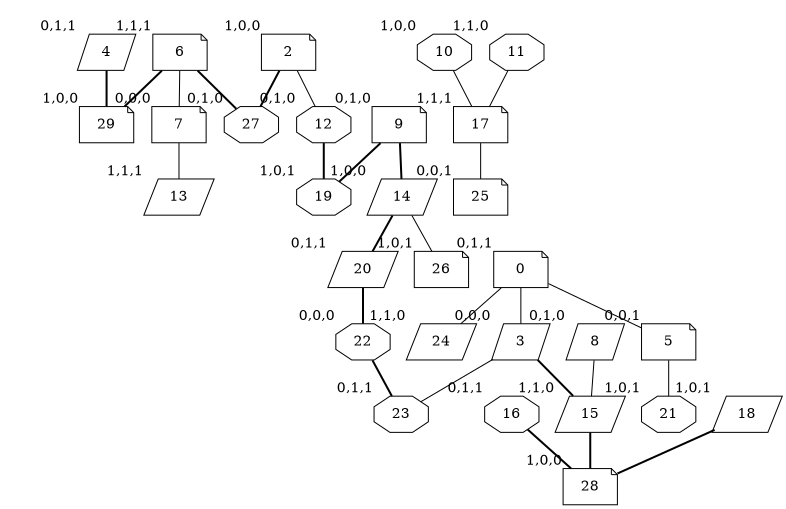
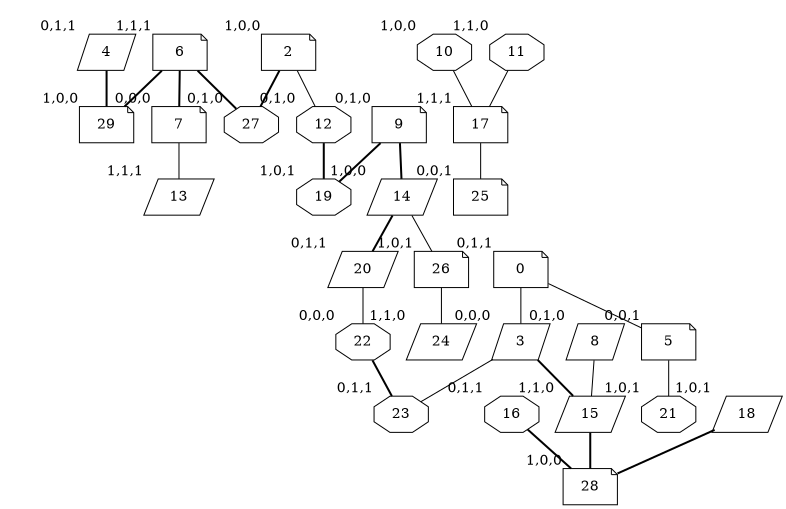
(179, 89) -> (179, 89)
(363, 306) -> (363, 306)
(481, 306) -> (441, 306)
